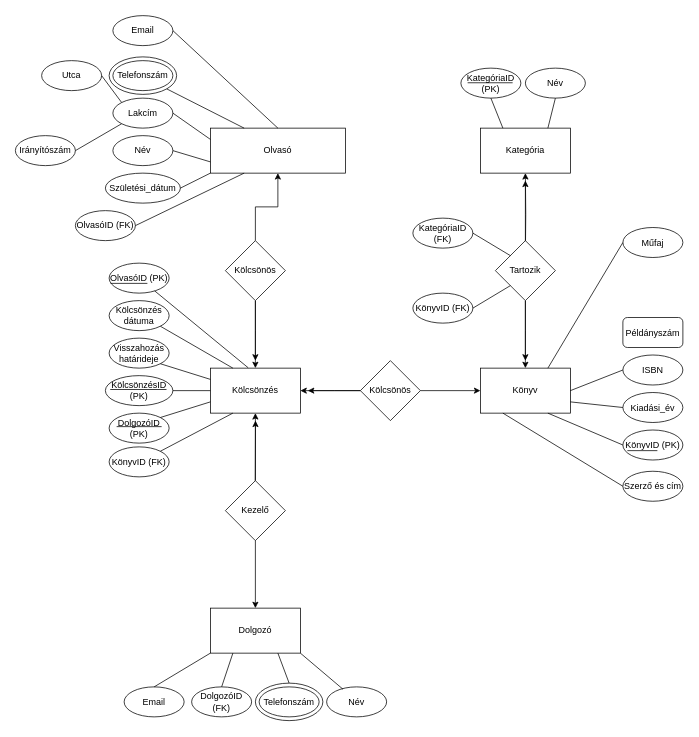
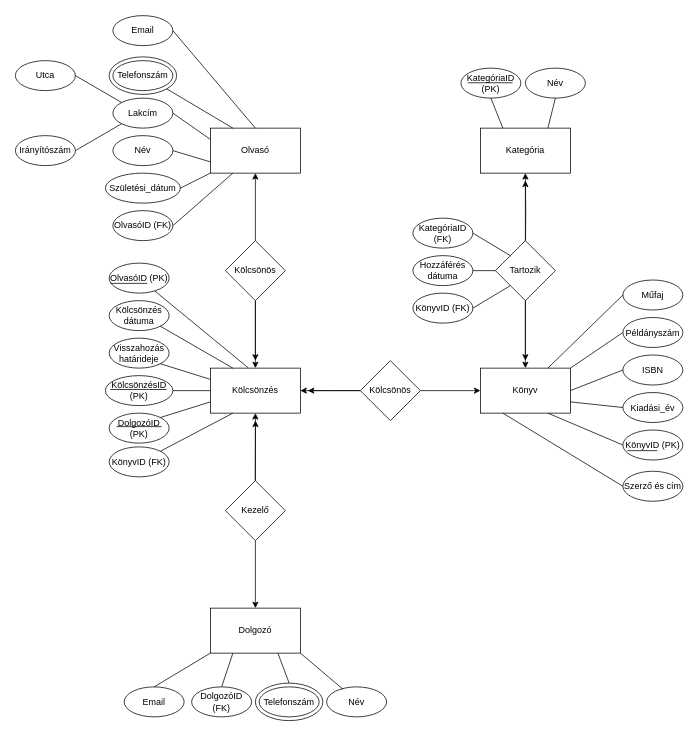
(72, 75) -> (45, 75)
(278, 150) -> (255, 150)
(105, 225) -> (143, 225)
(653, 242) -> (653, 295)
none -> (443, 270)
none -> (484, 270)
(653, 332) -> (653, 332)
none -> (597, 350)
